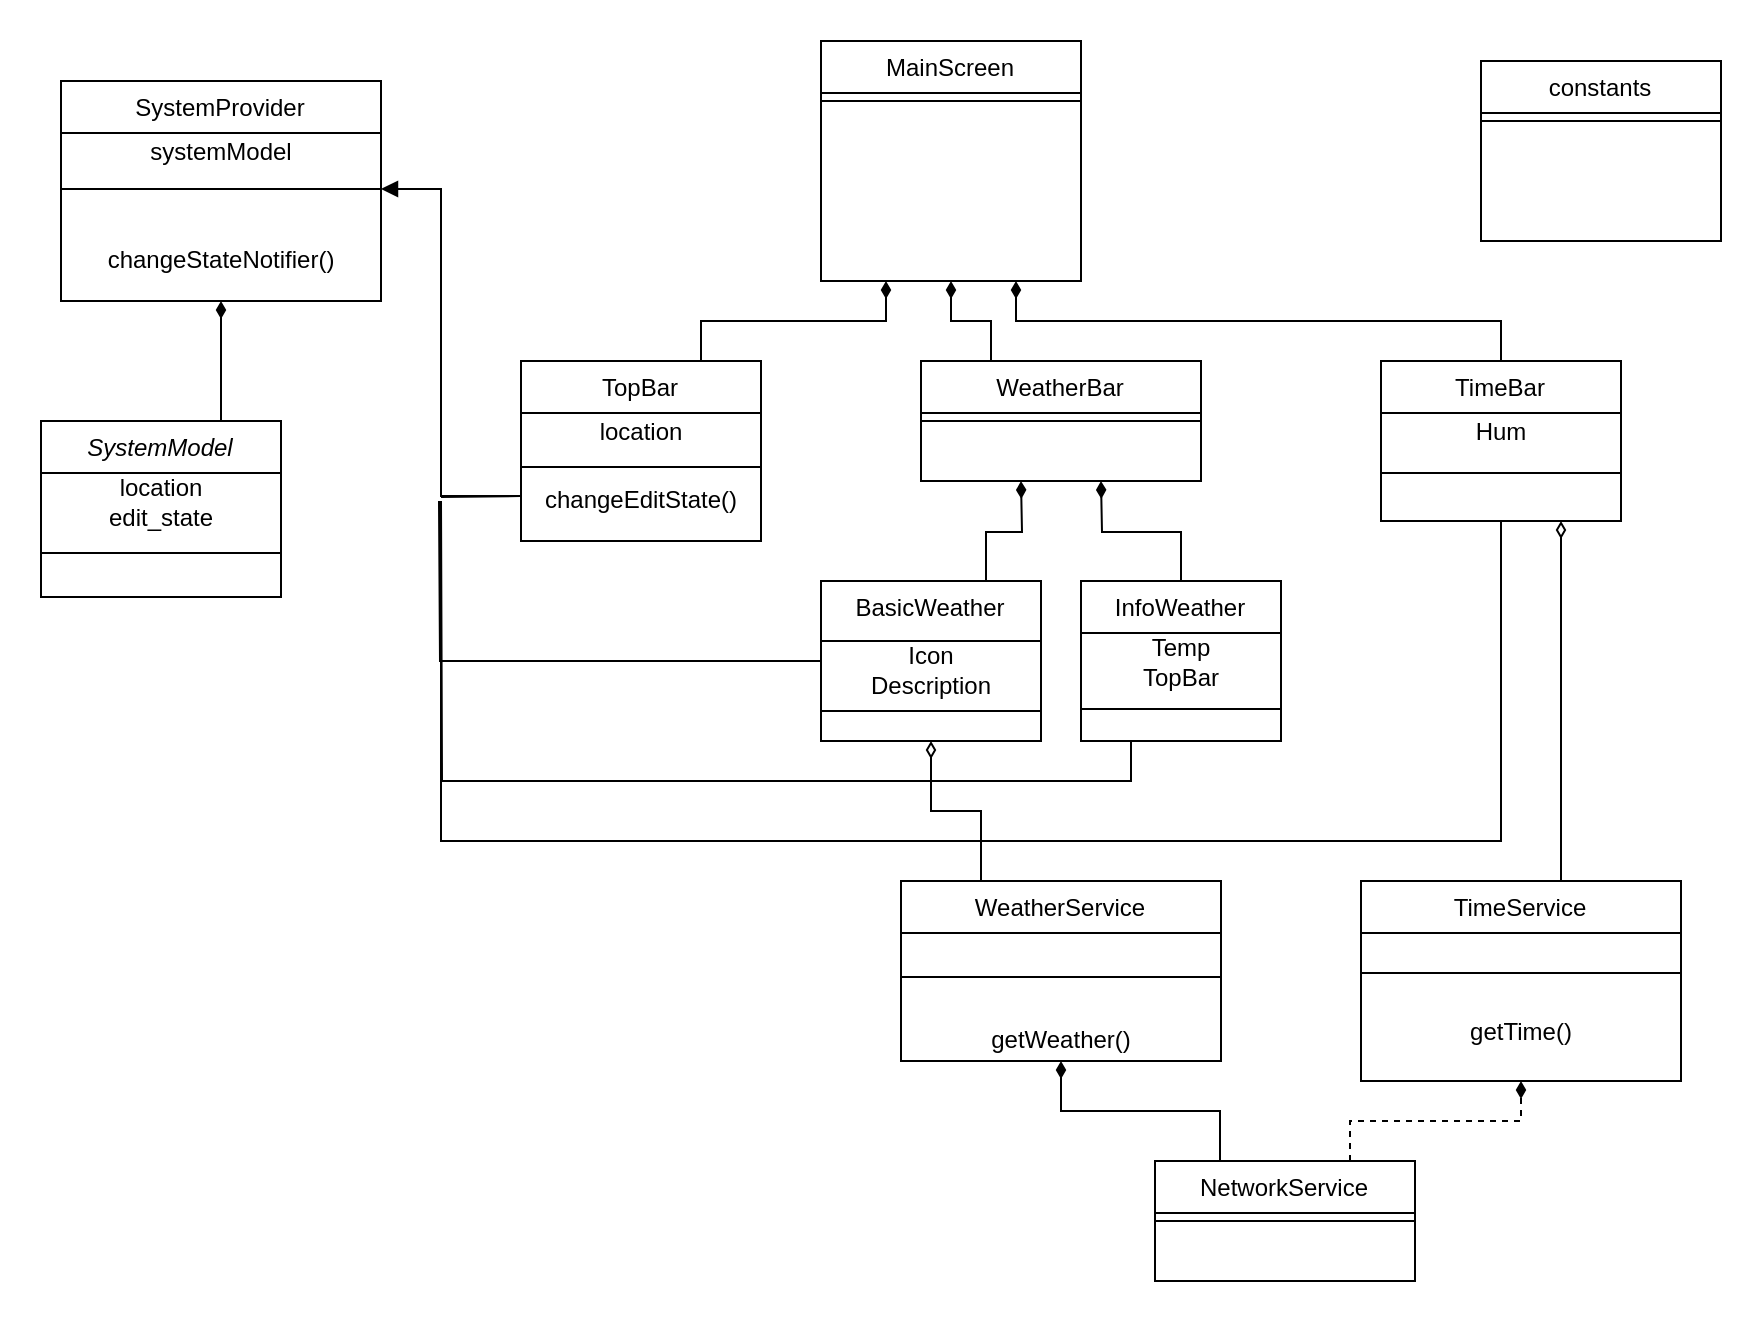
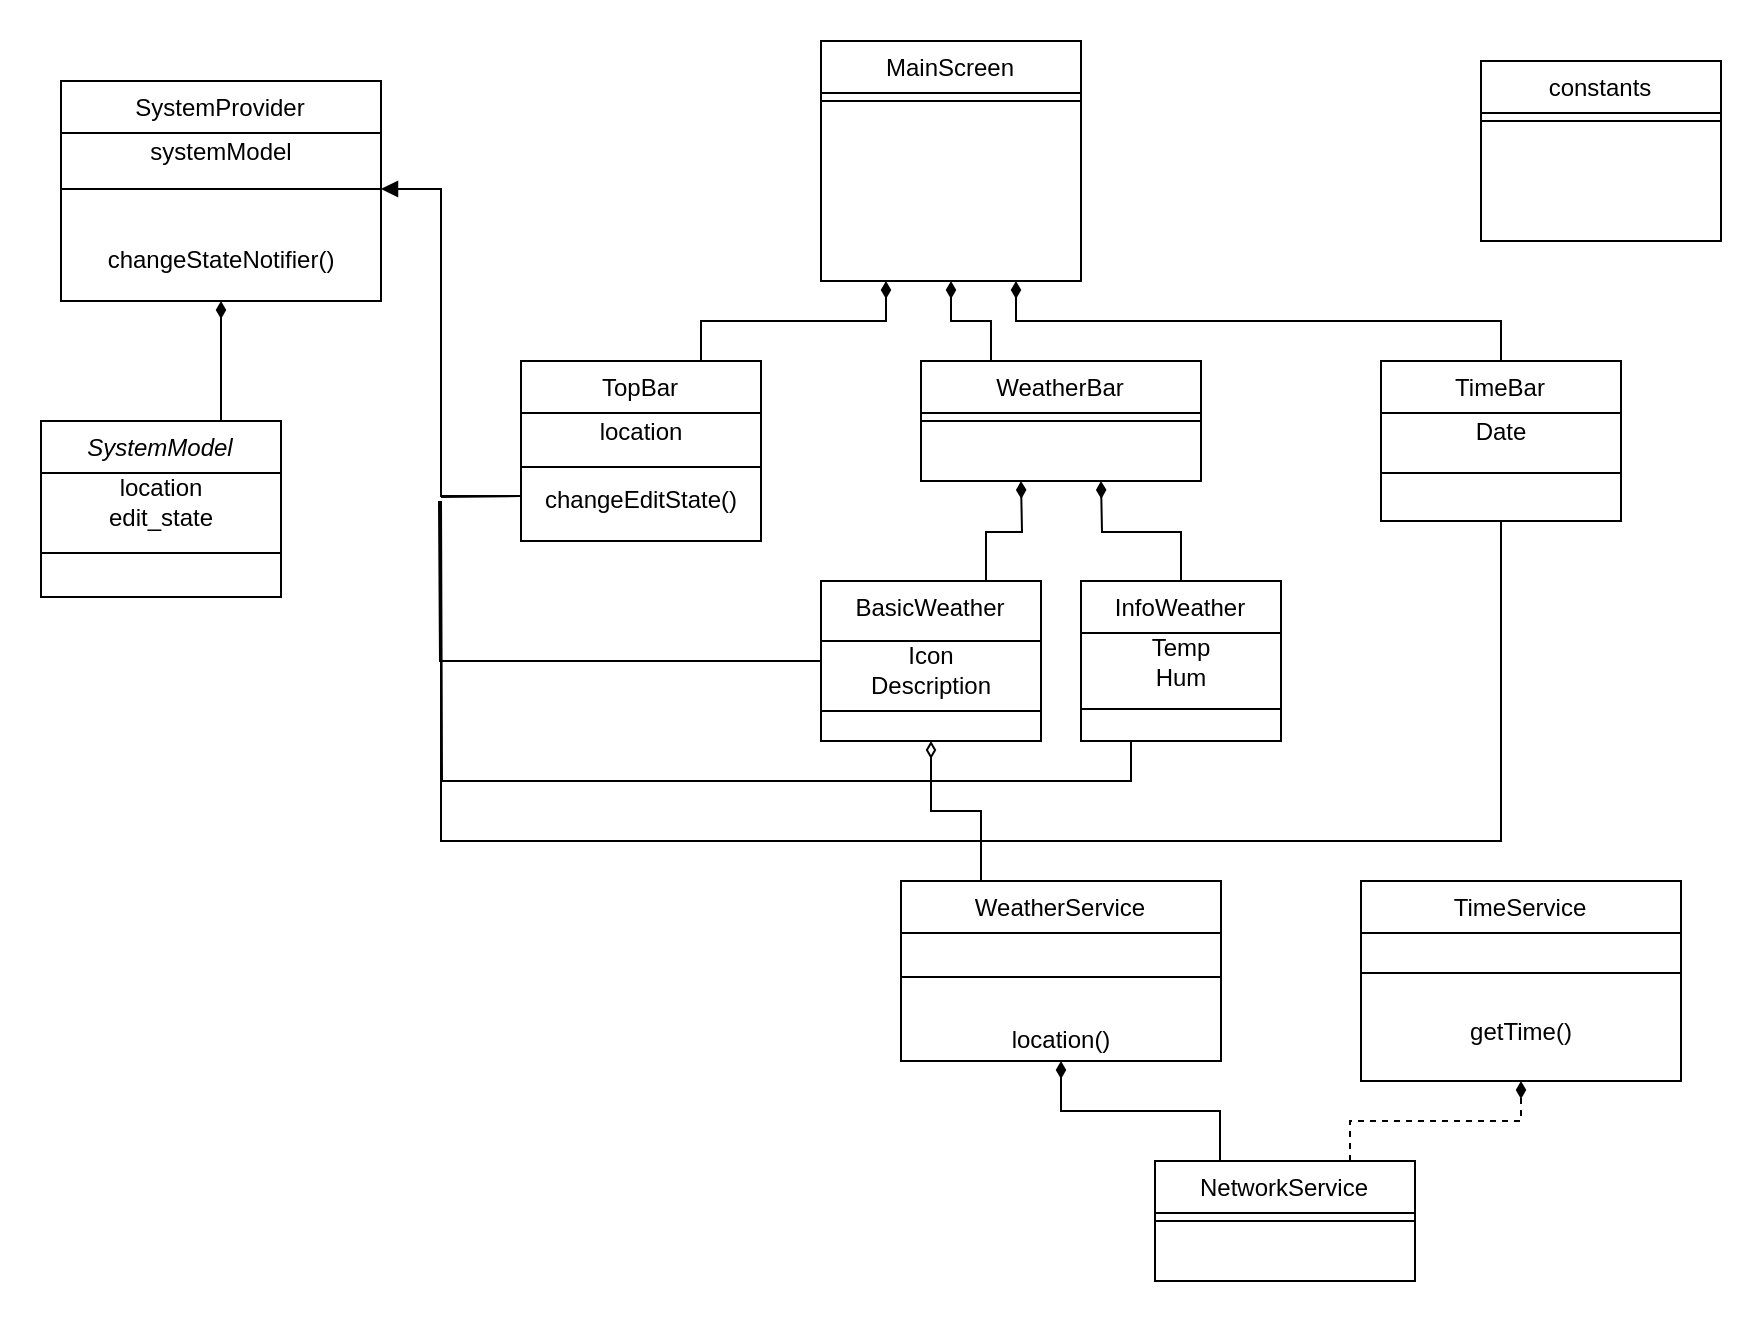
(1502, 433) -> (1502, 433)
(1182, 663) -> (1182, 663)
(1561, 710) -> none
(1062, 1041) -> (1062, 1041)
